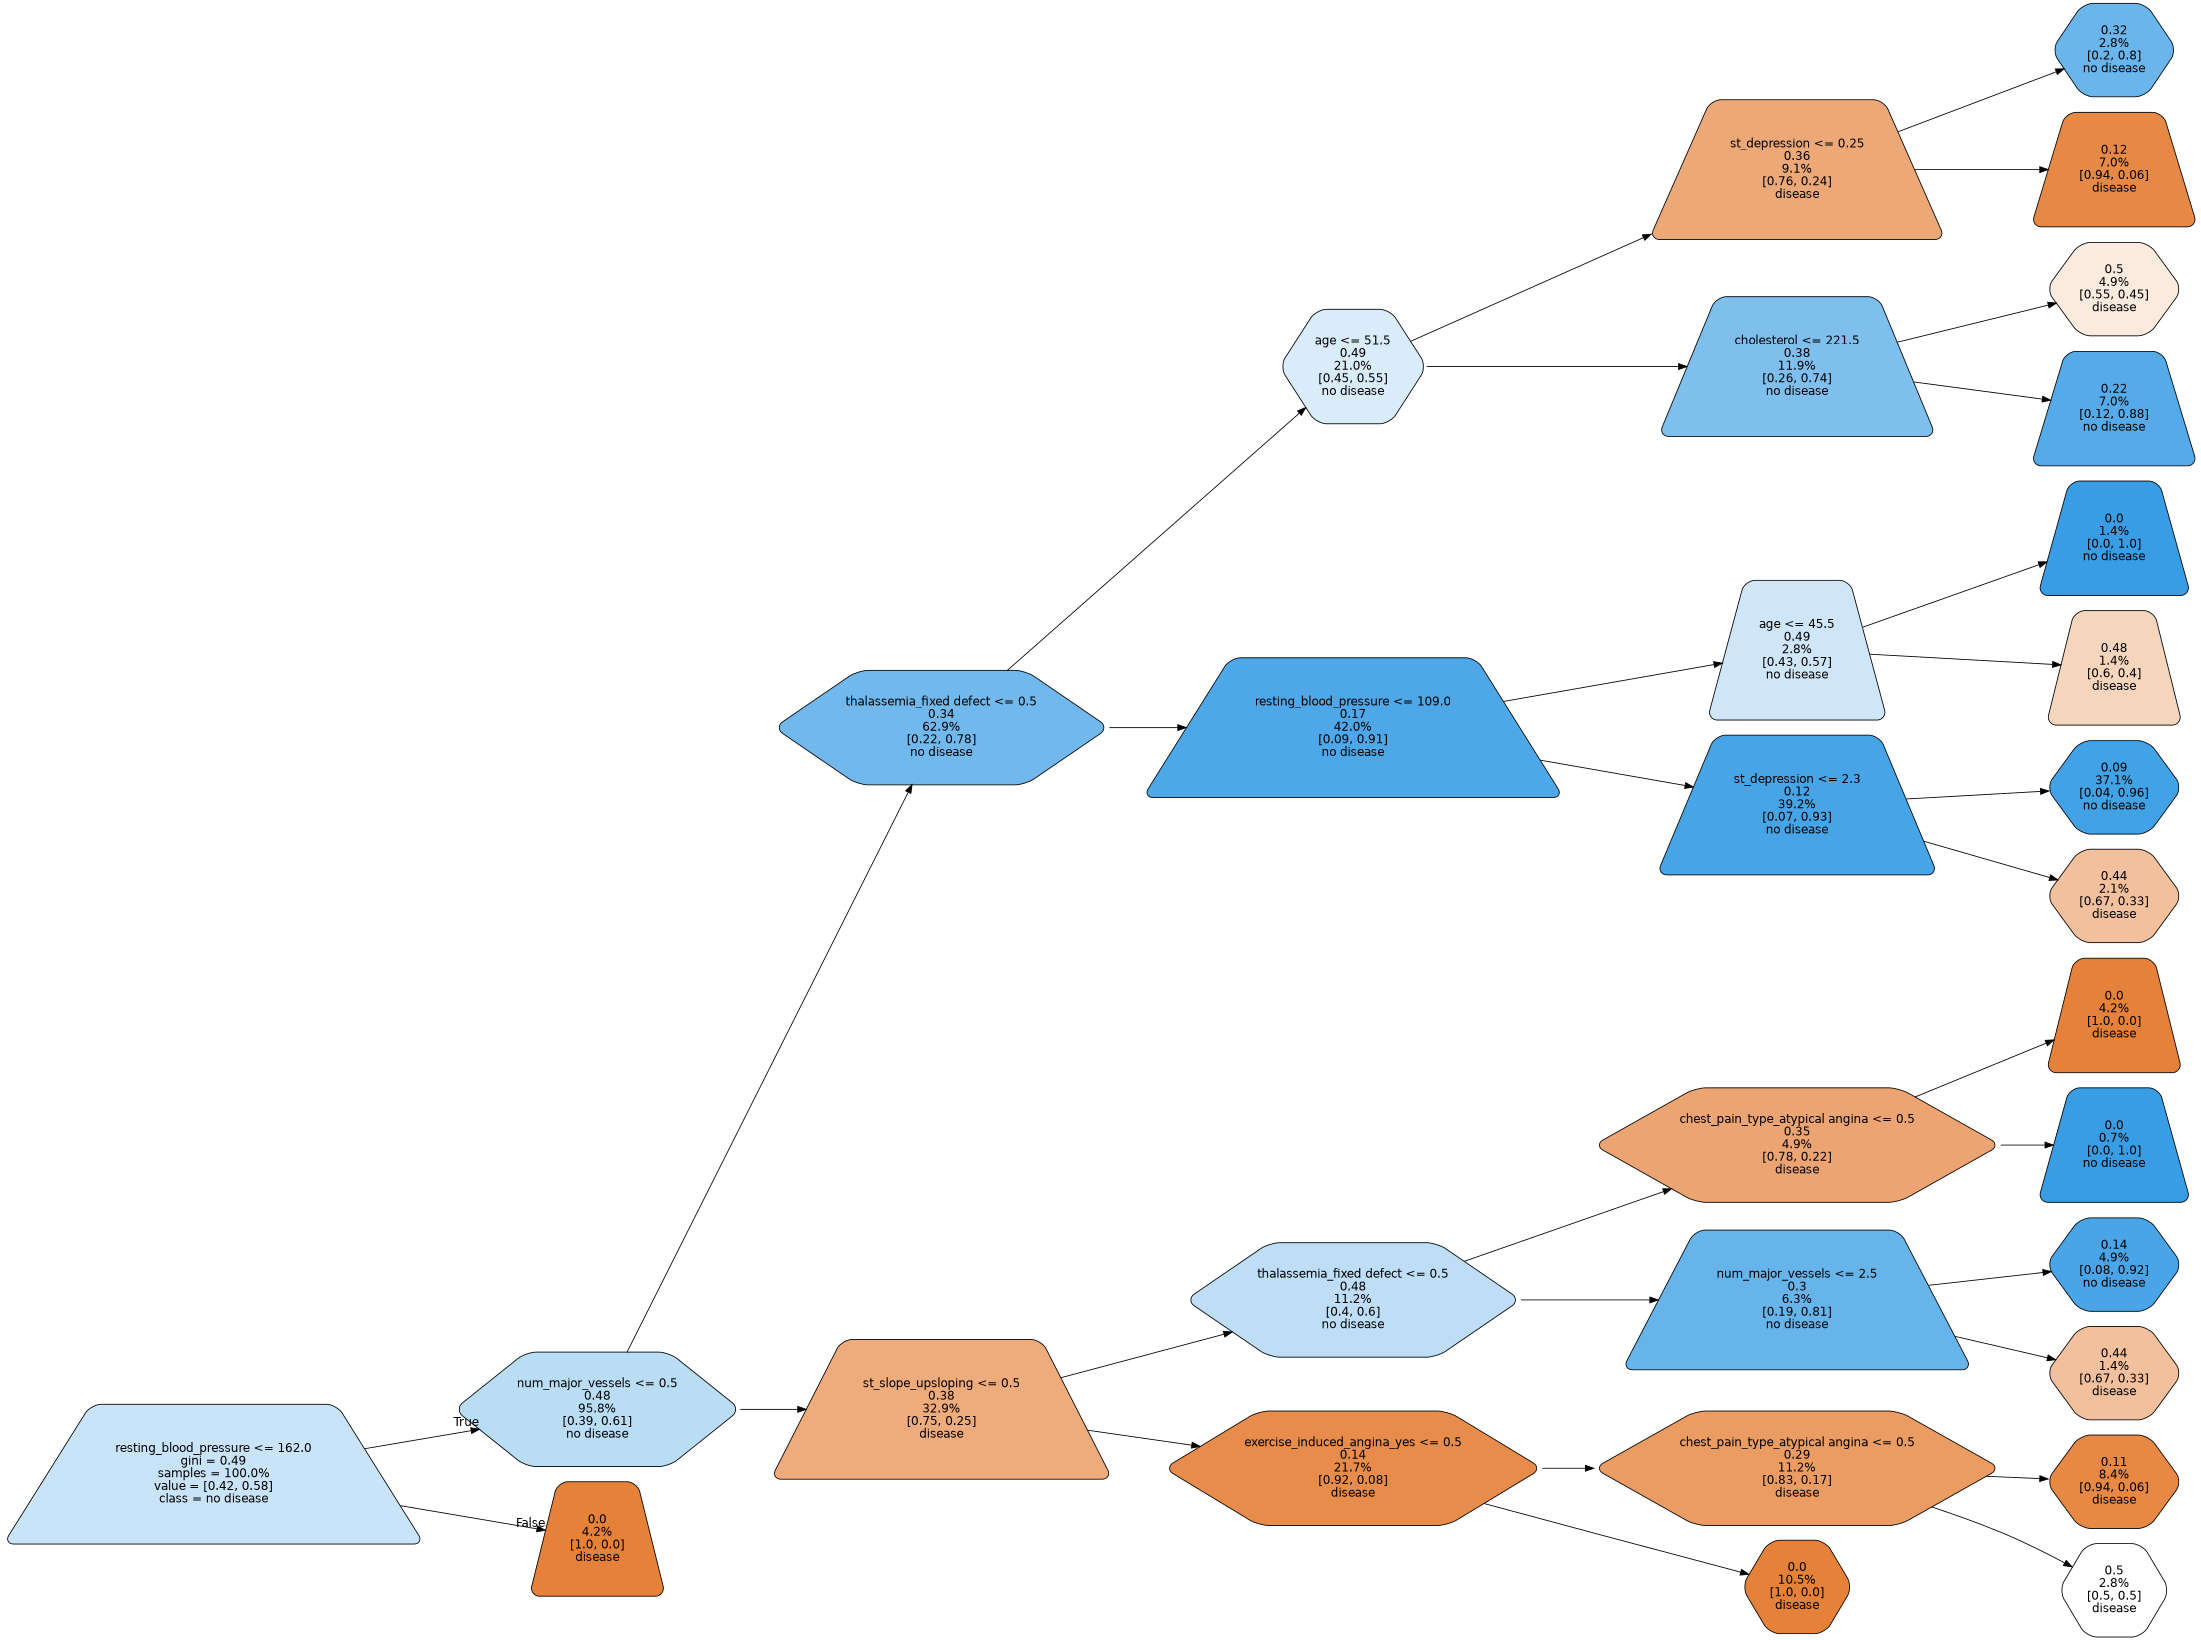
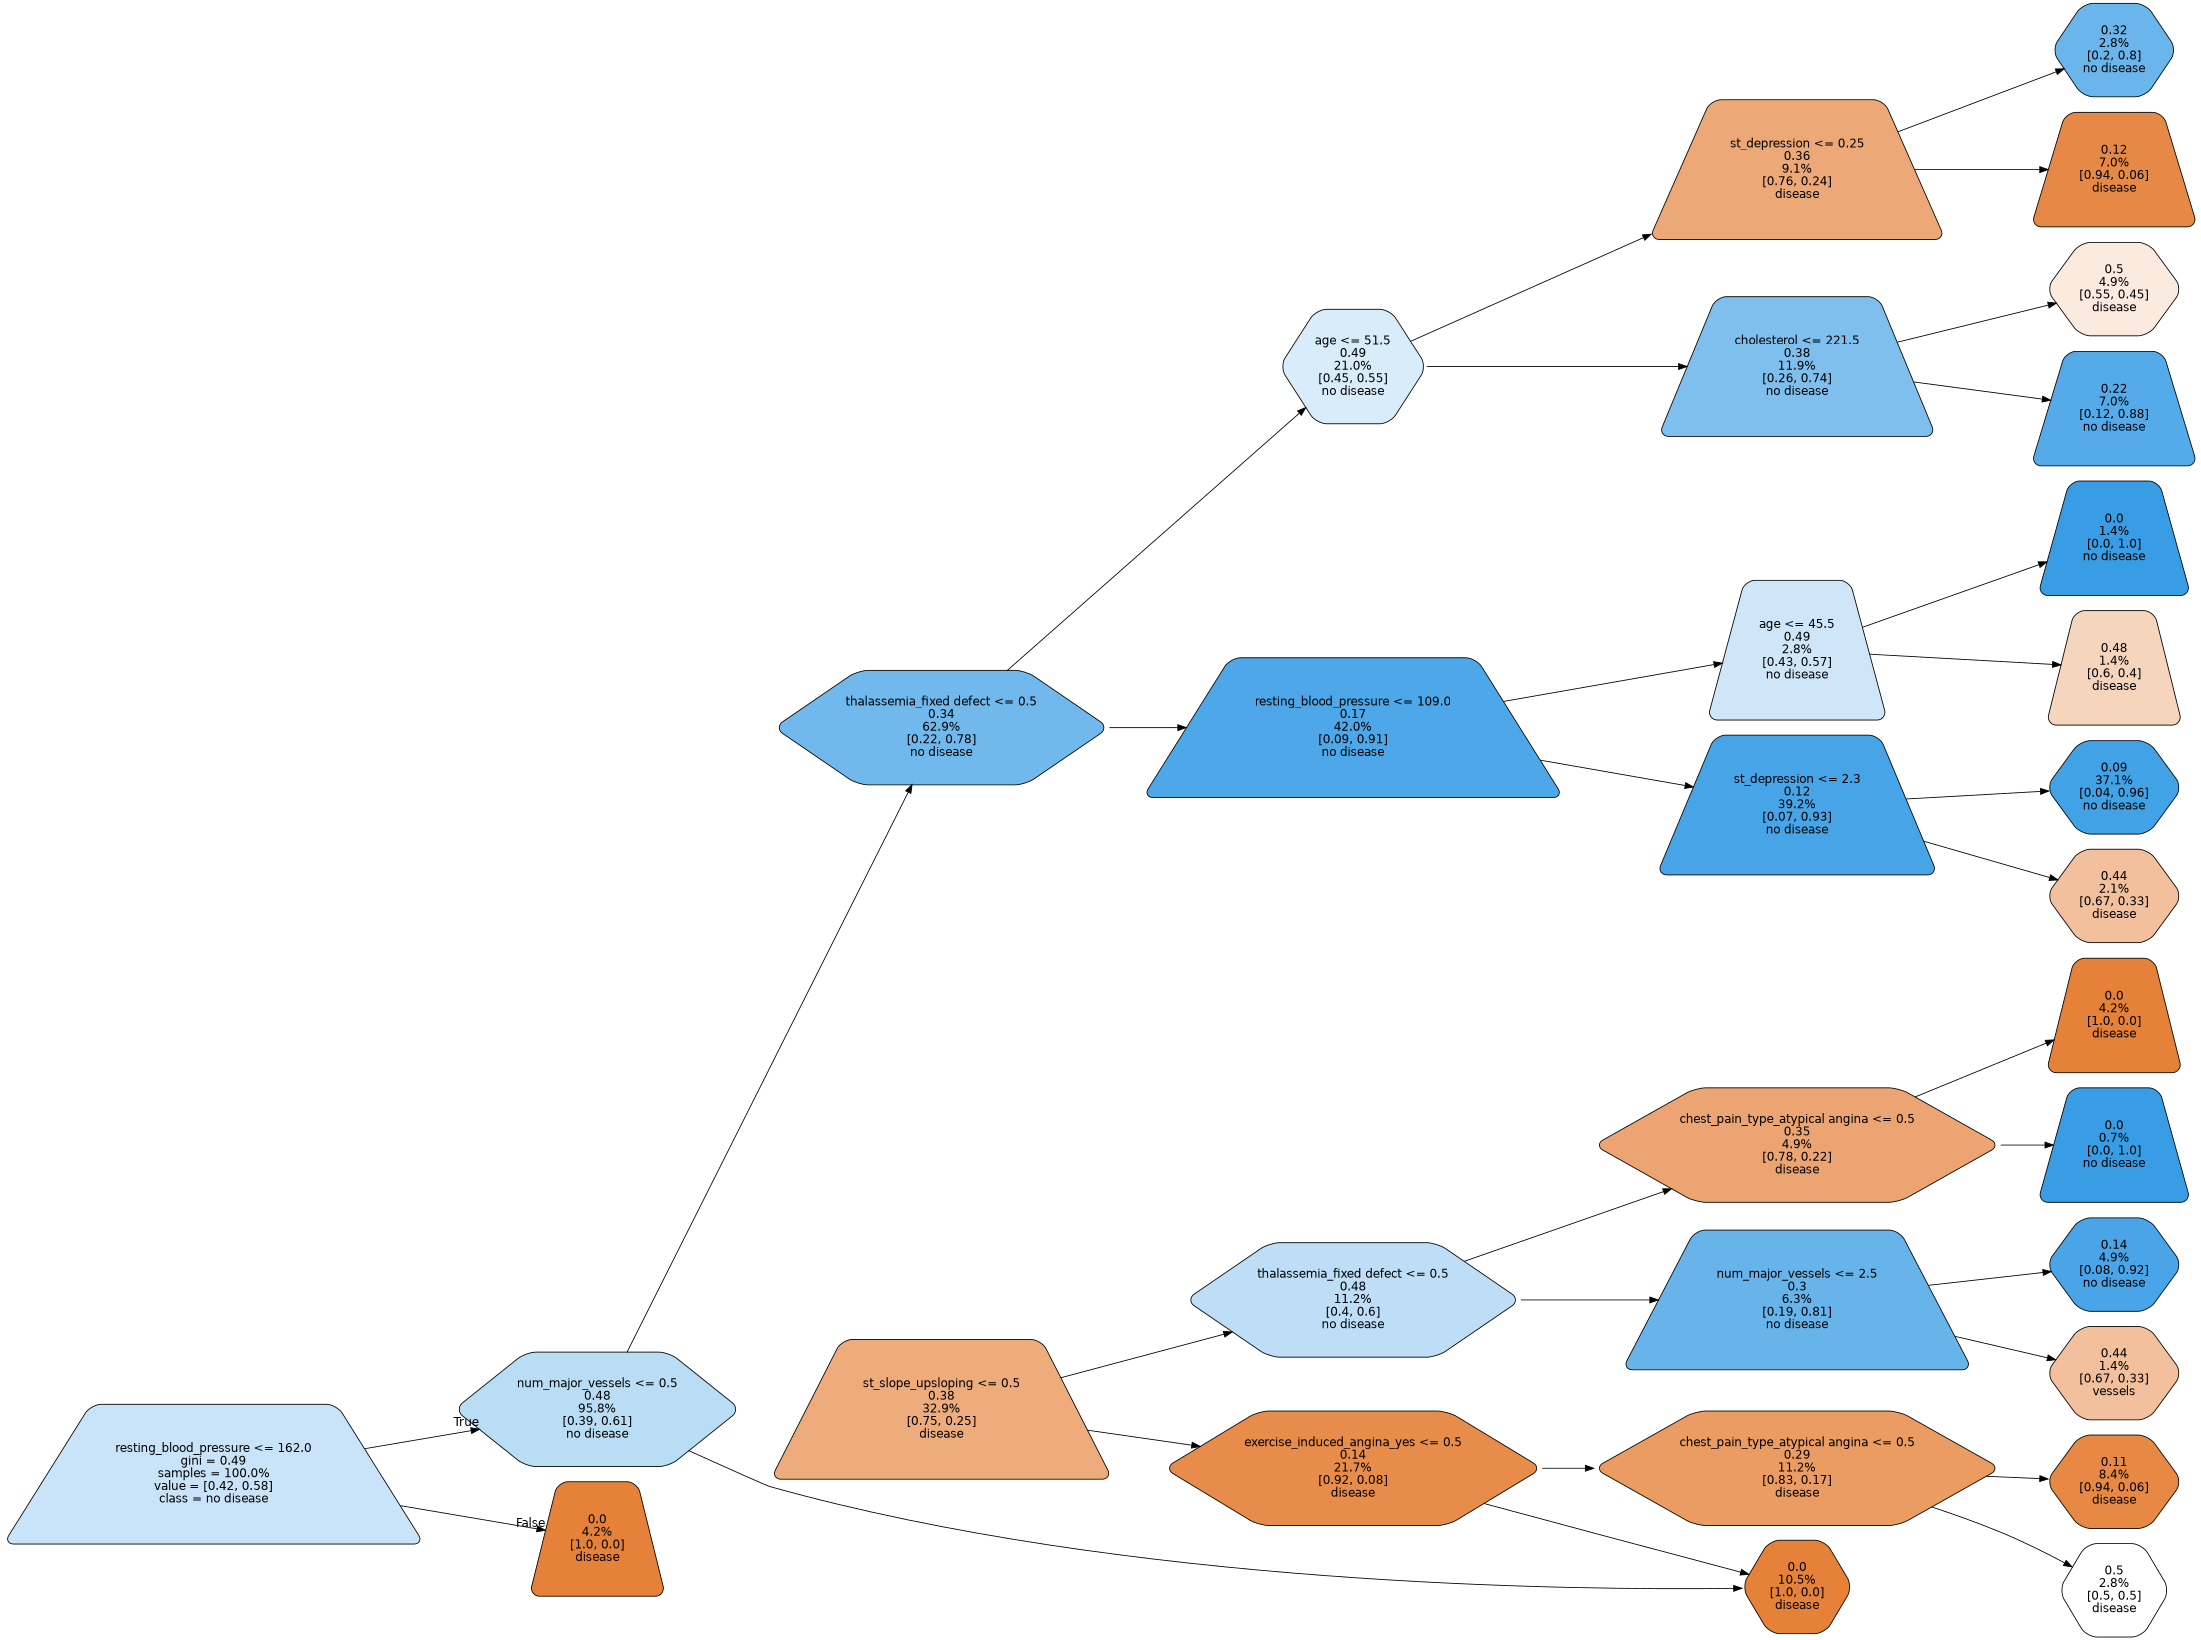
(2114, 1373) -> (2114, 1373)
(769, 1409) -> (1204, 1564)
